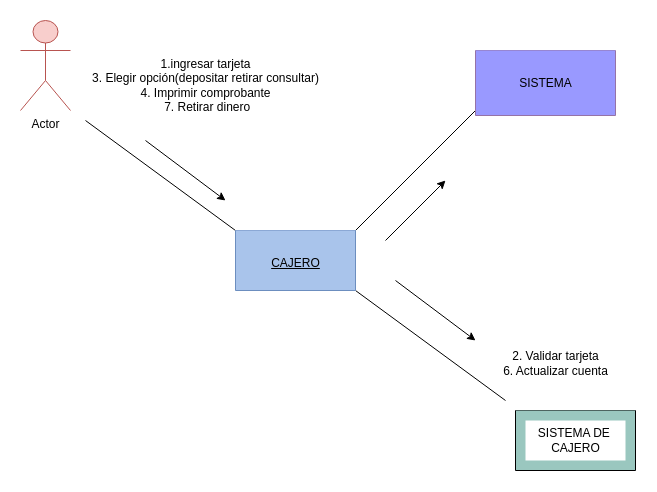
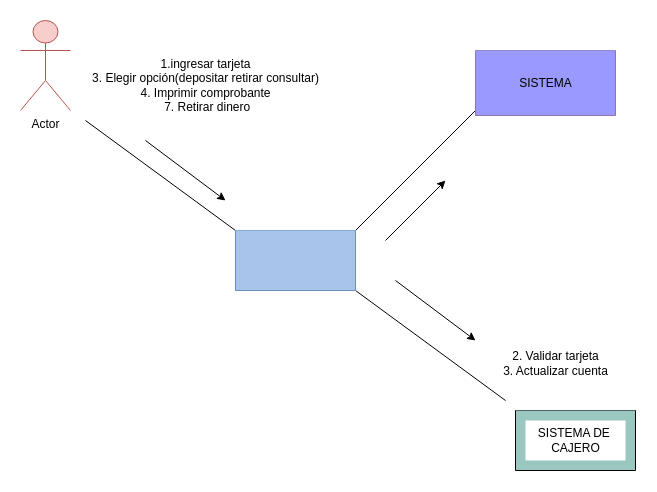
(296, 264) -> none
(556, 364) -> (556, 364)
